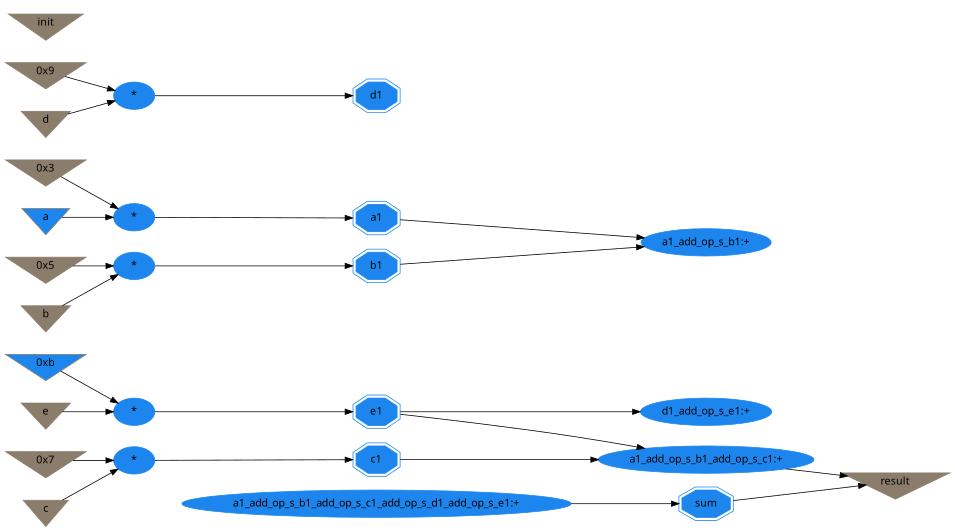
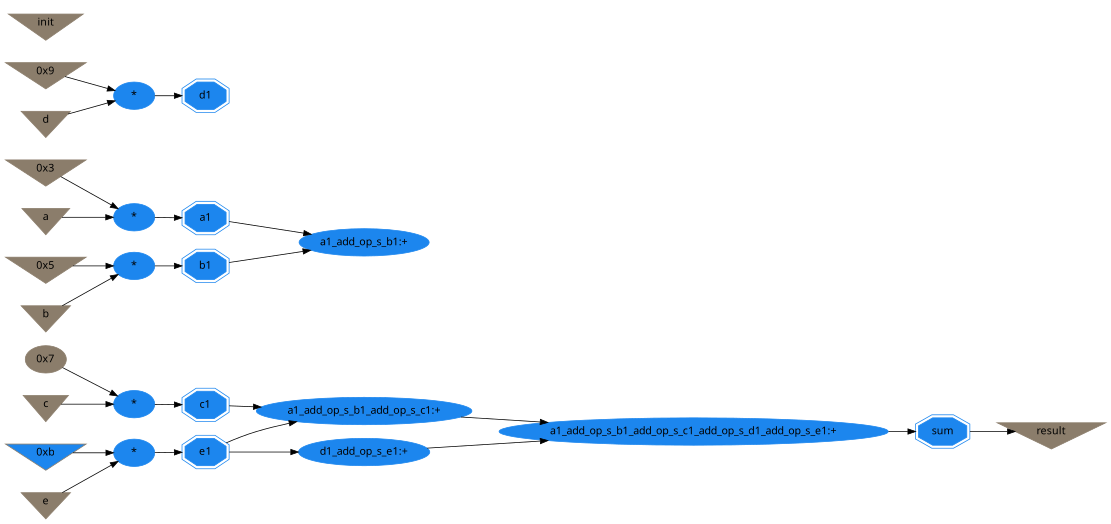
(46, 217) -> (46, 217)
none -> (484, 445)
(46, 460) -> (46, 359)
(813, 472) -> (501, 419)
